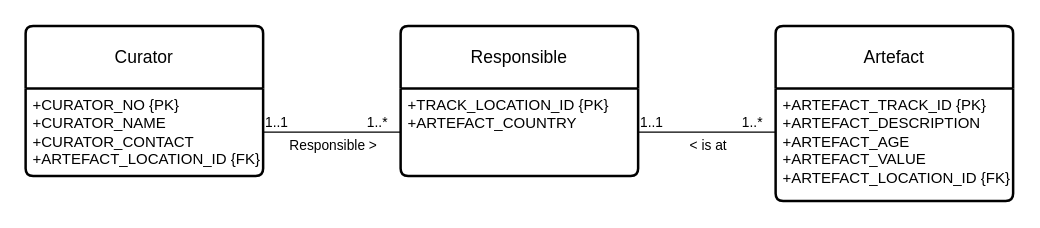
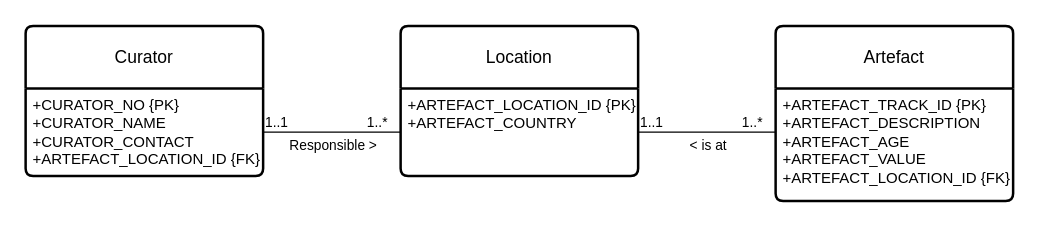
(519, 57) -> (519, 57)
(503, 115) -> (515, 115)
